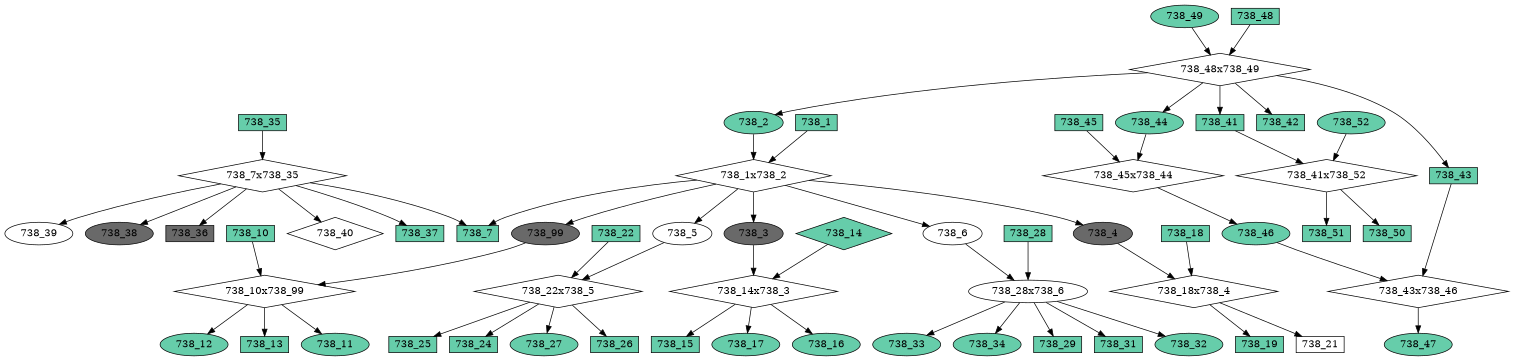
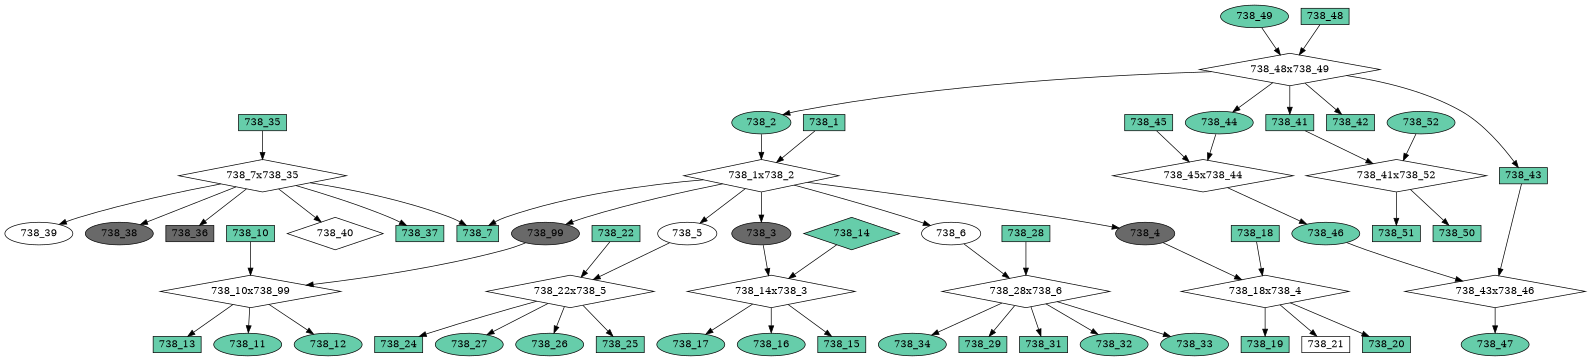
(1028, 291) -> (1026, 291)
(615, 345) -> (550, 345)
none -> (1386, 345)
